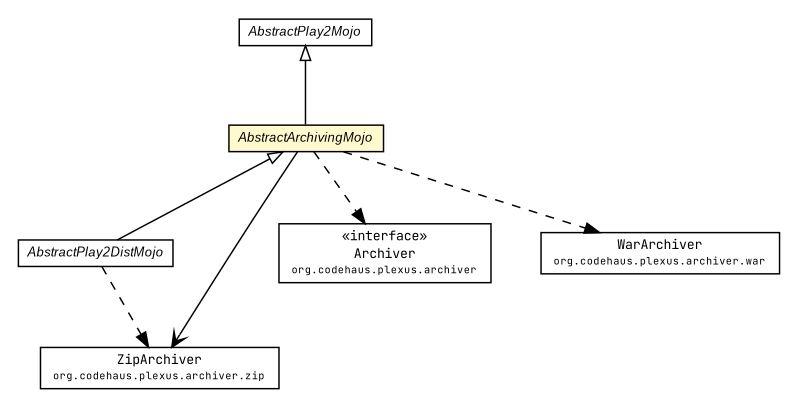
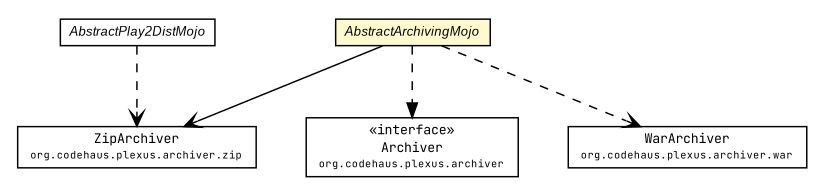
(305, 32) -> none
(464, 190) -> (534, 83)
(194, 199) -> none
(121, 300) -> (137, 79)
